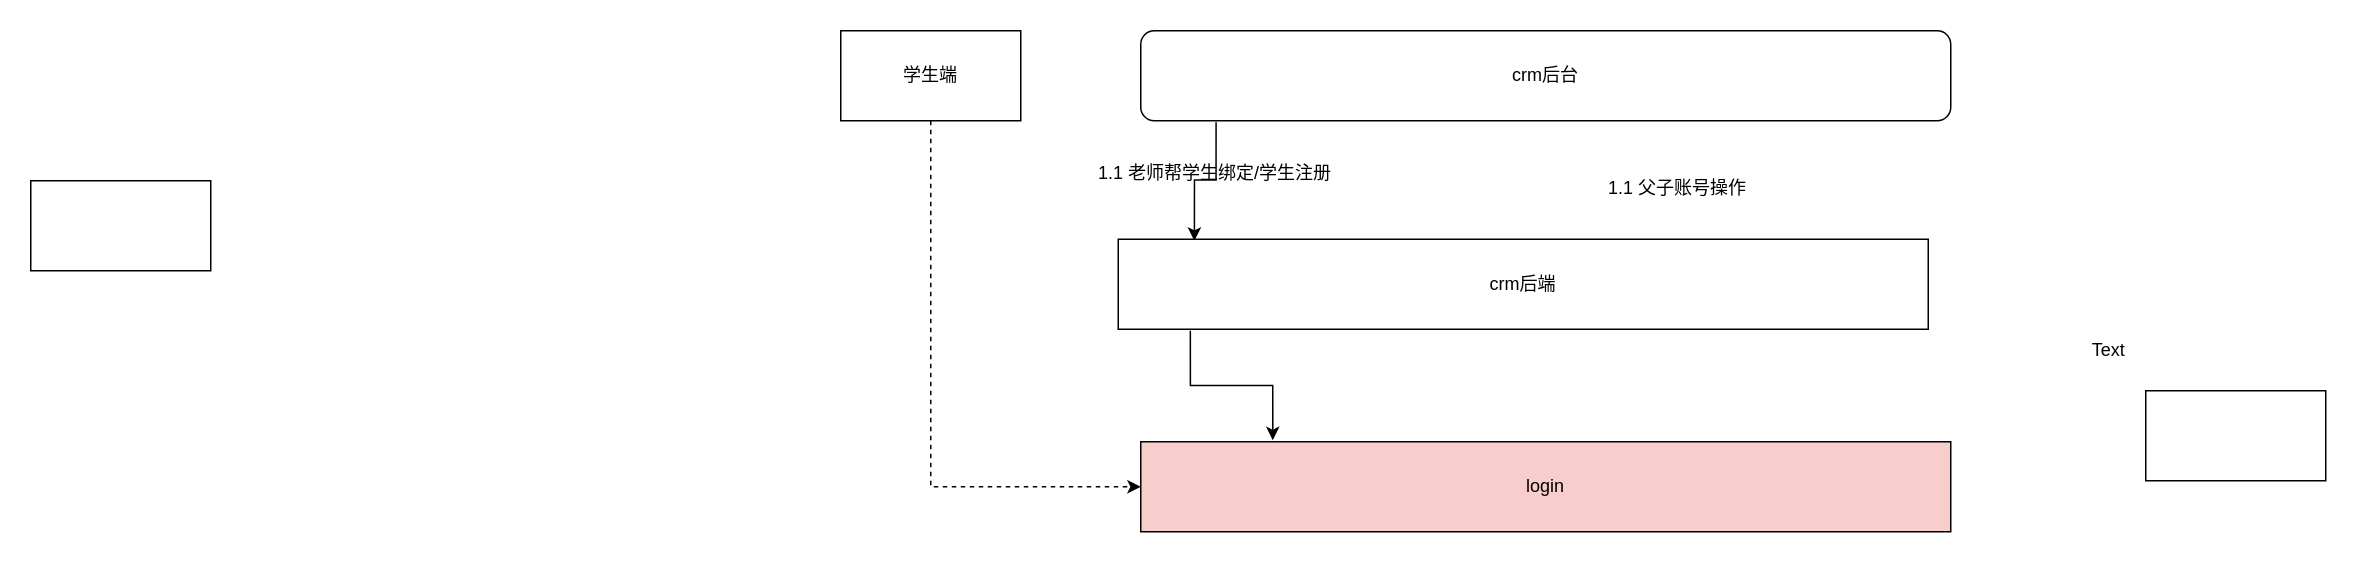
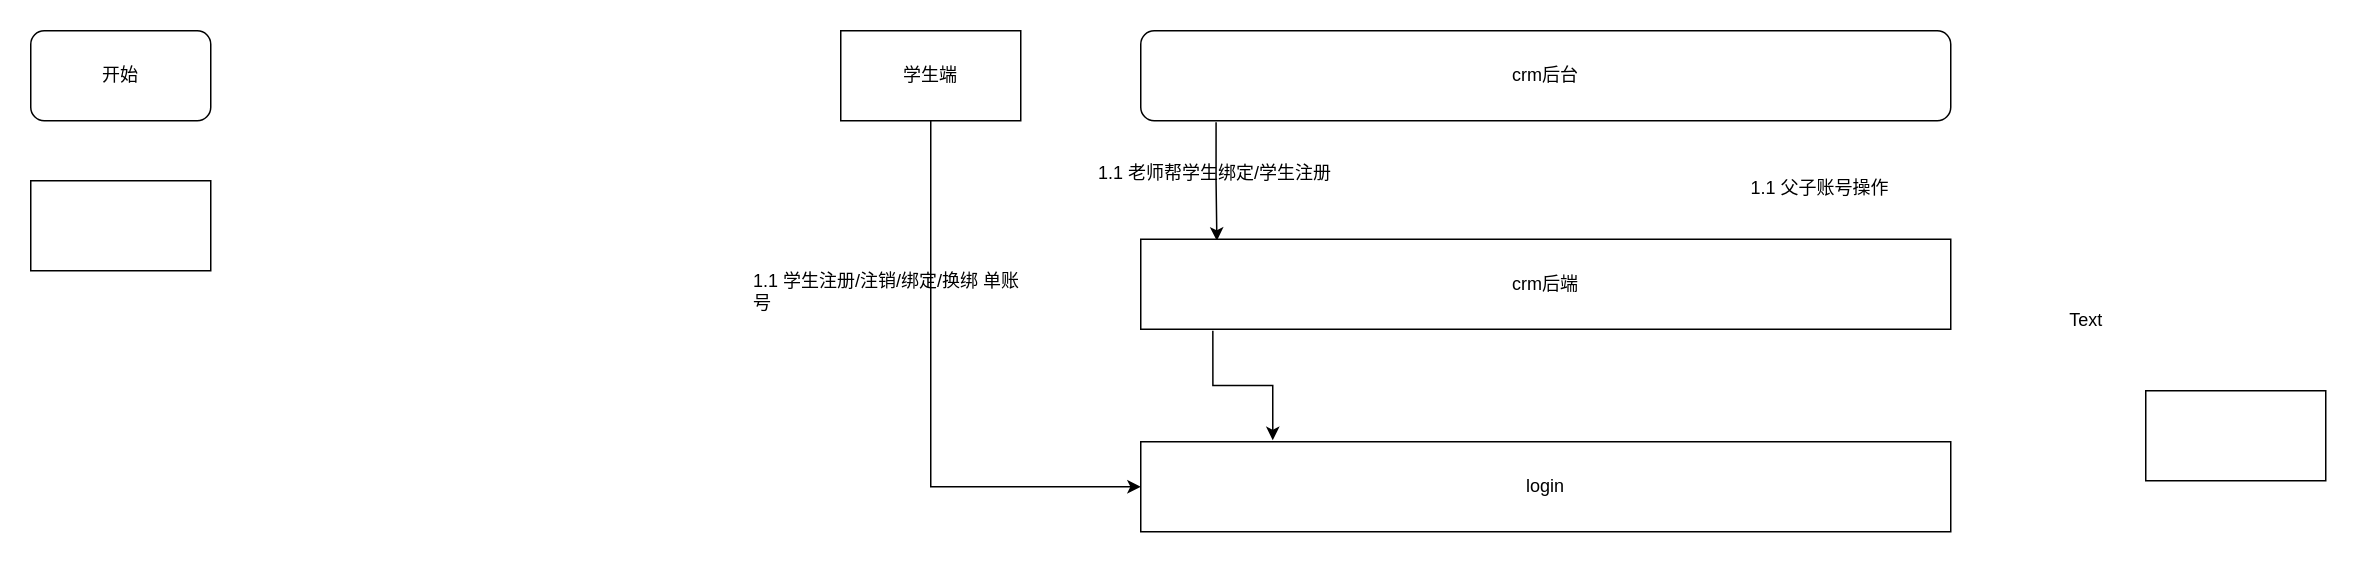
none -> (121, 76)
(1688, 188) -> (1831, 188)
(1523, 284) -> (1546, 284)
none -> (886, 291)
(2108, 350) -> (2086, 320)
(931, 405) -> (931, 405)
(1546, 487) -> (1546, 487)
